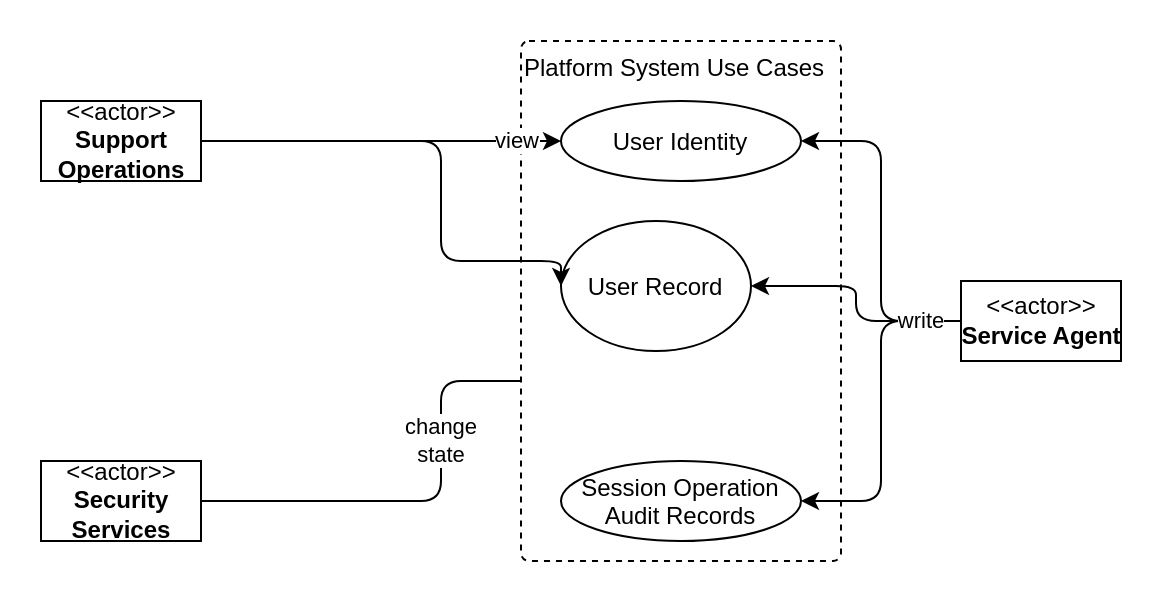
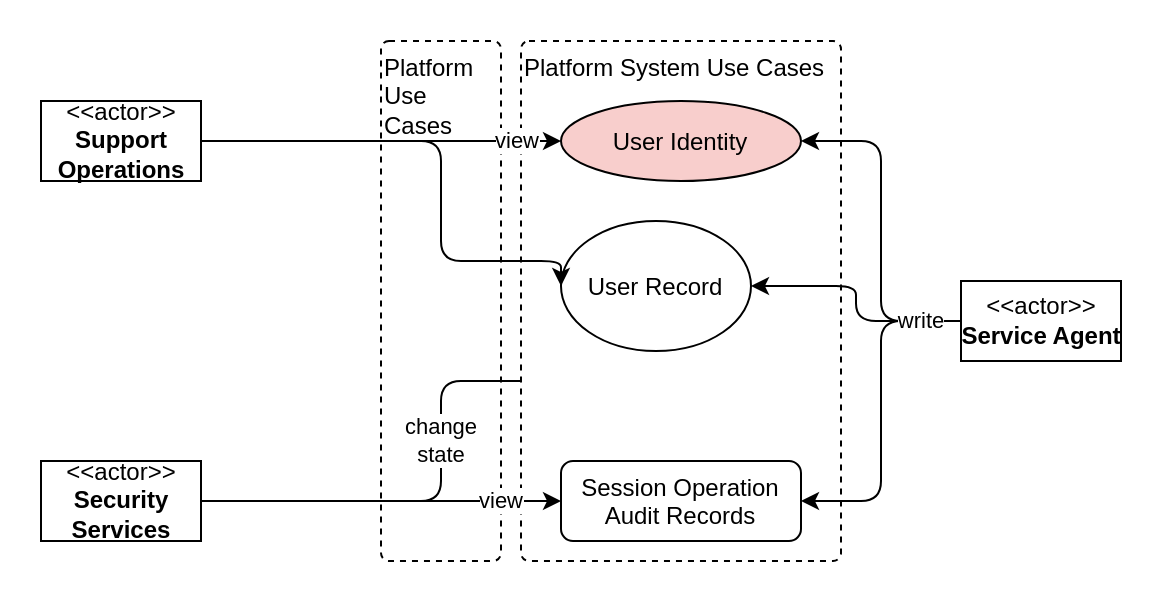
(681, 141) -> (681, 141)
none -> (441, 301)
none -> (490, 501)
(681, 501) -> (681, 501)
